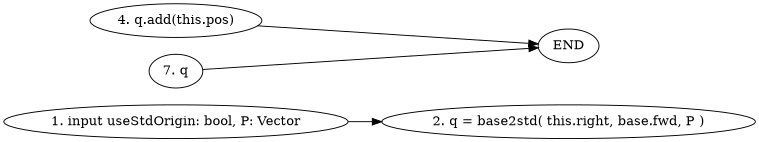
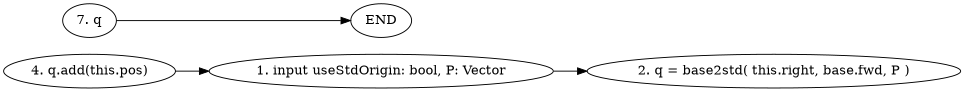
(393, 35) -> (187, 71)
